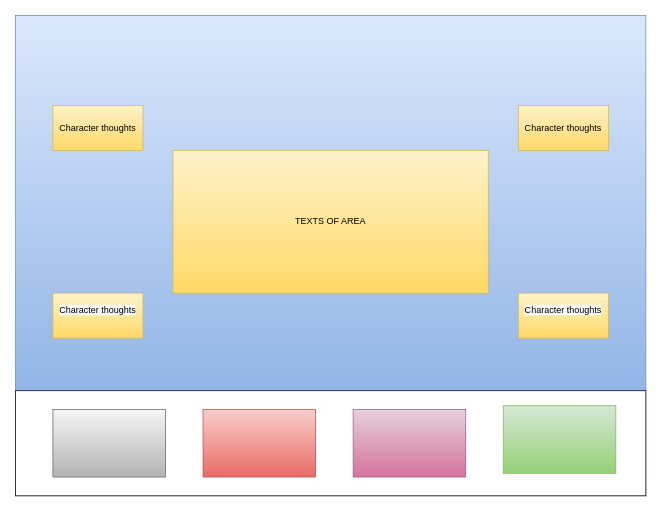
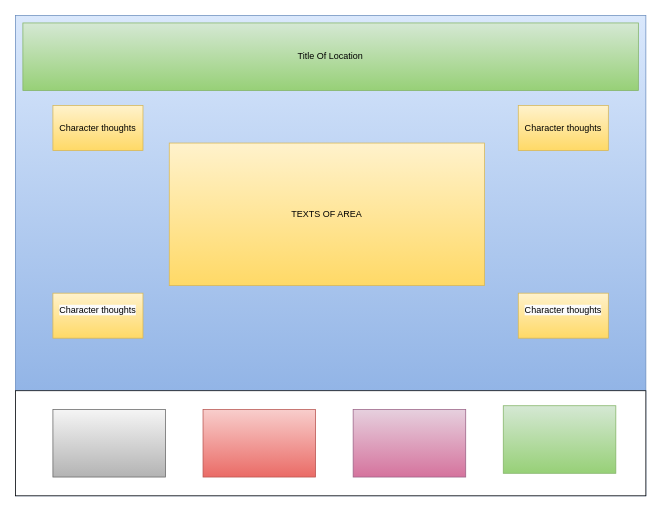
none -> (330, 57)
(330, 222) -> (327, 214)
